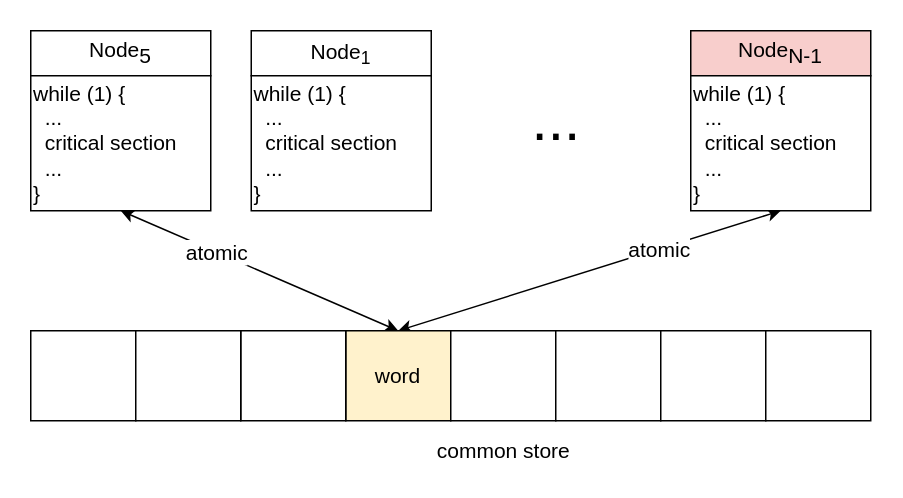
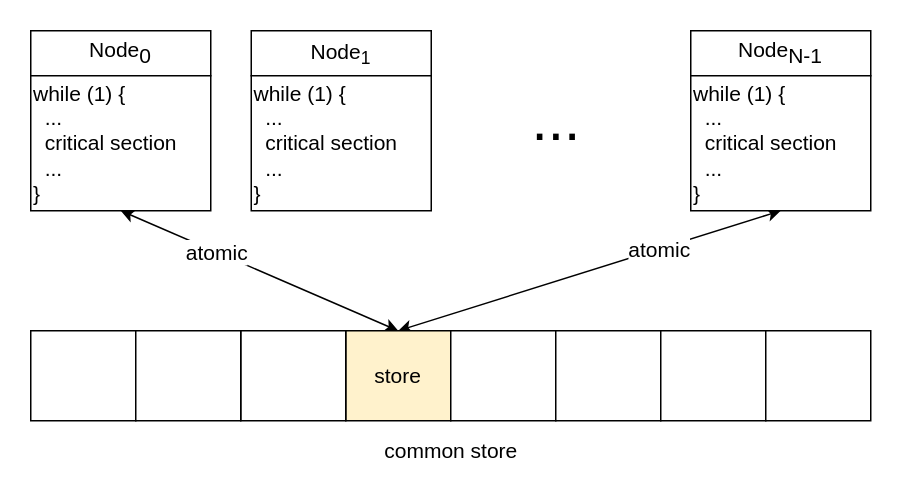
(121, 53) -> (121, 53)
(781, 53) -> (781, 53)
(398, 376) -> (398, 376)
(503, 451) -> (451, 451)
